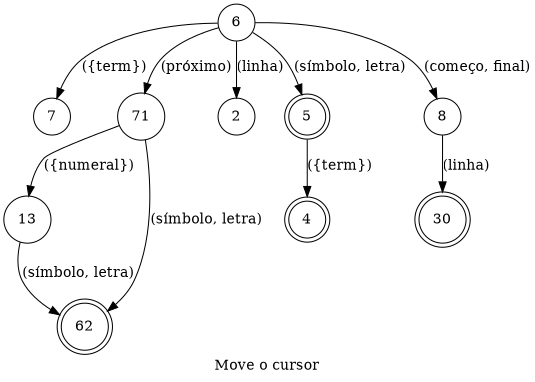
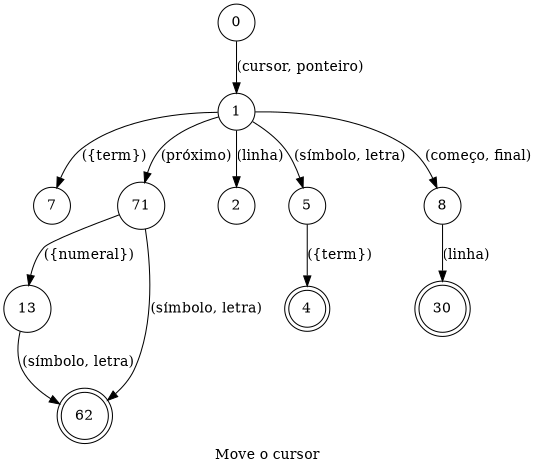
none -> (237, 23)
(237, 23) -> (237, 112)
(307, 117) -> (307, 206)
